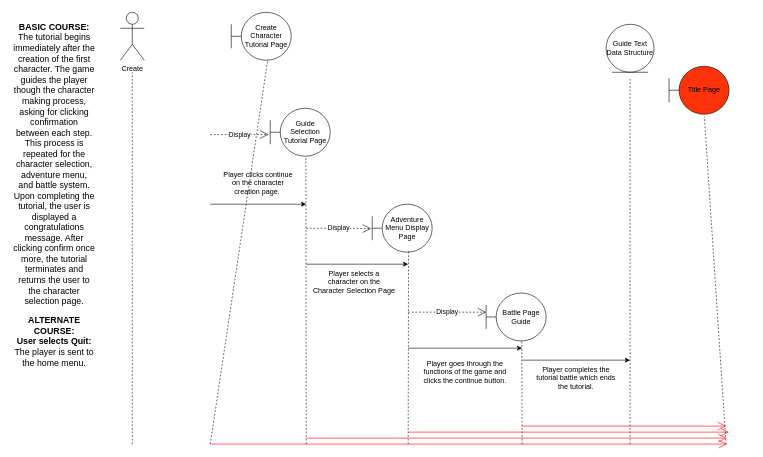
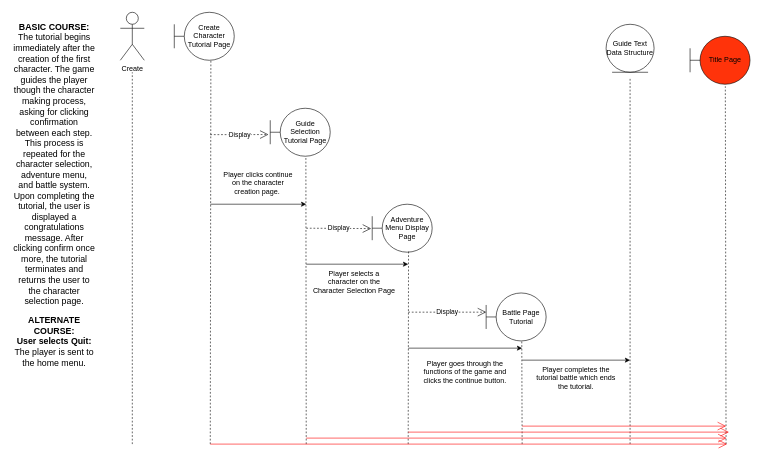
(261, 36) -> (204, 36)
(699, 90) -> (720, 60)
(521, 317) -> (521, 317)
